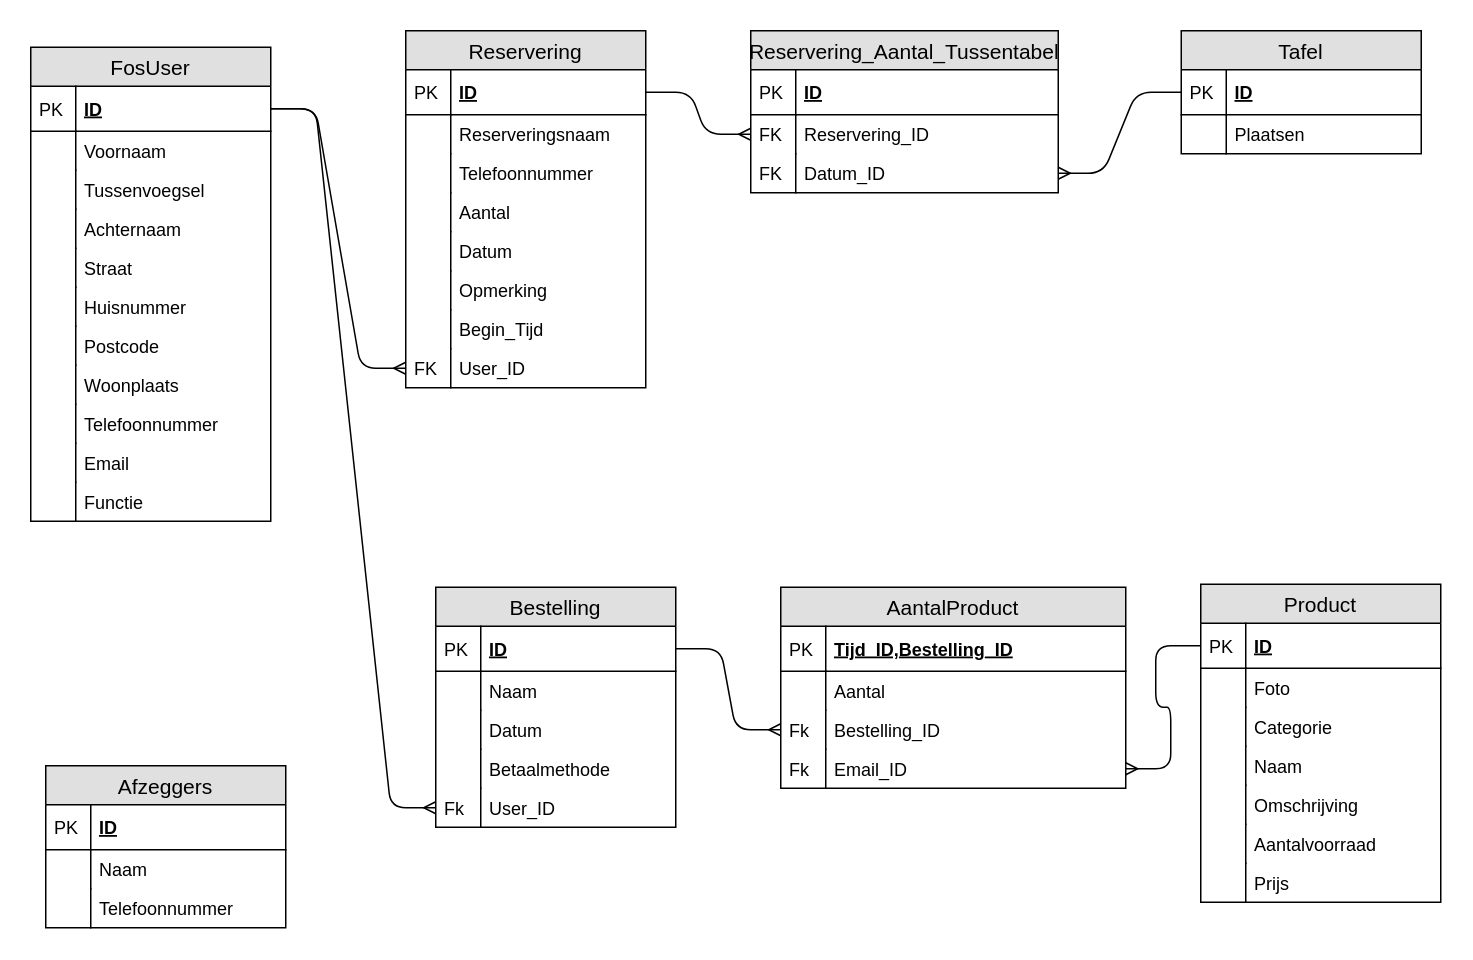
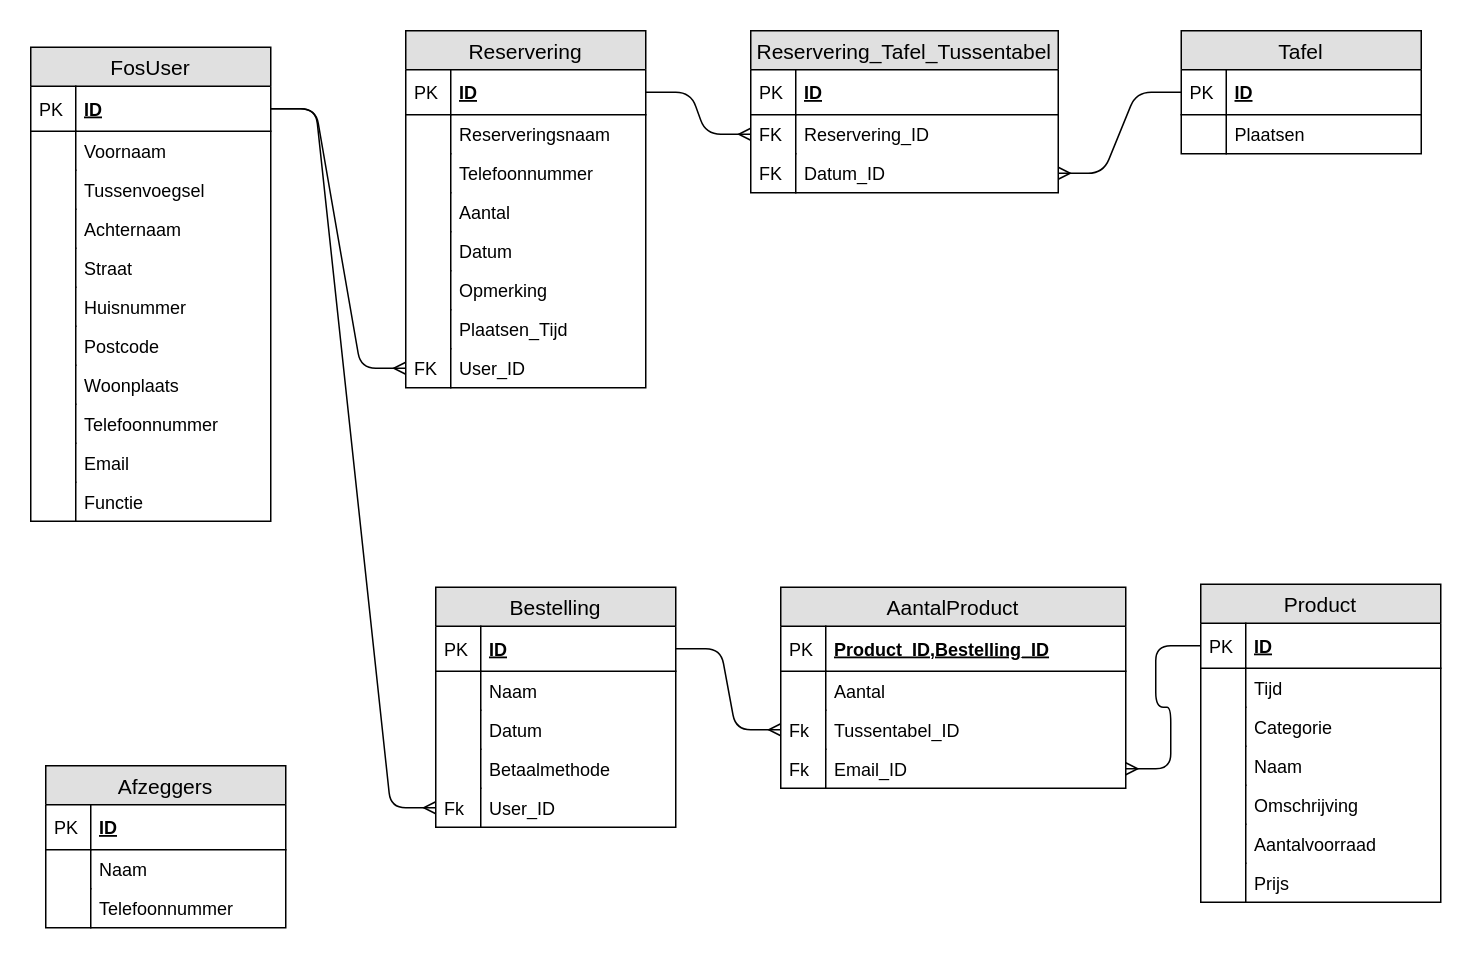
(904, 52) -> (904, 52)
(505, 330) -> (520, 330)
(928, 650) -> (946, 650)
(1274, 689) -> (1272, 689)
(893, 731) -> (902, 731)
